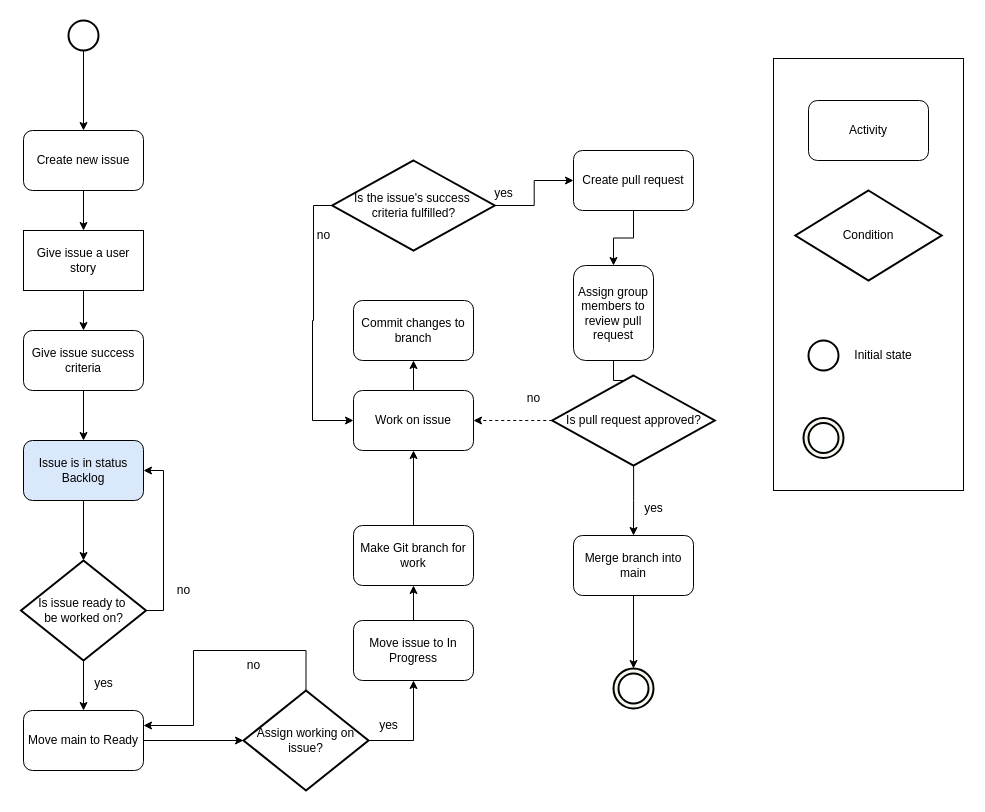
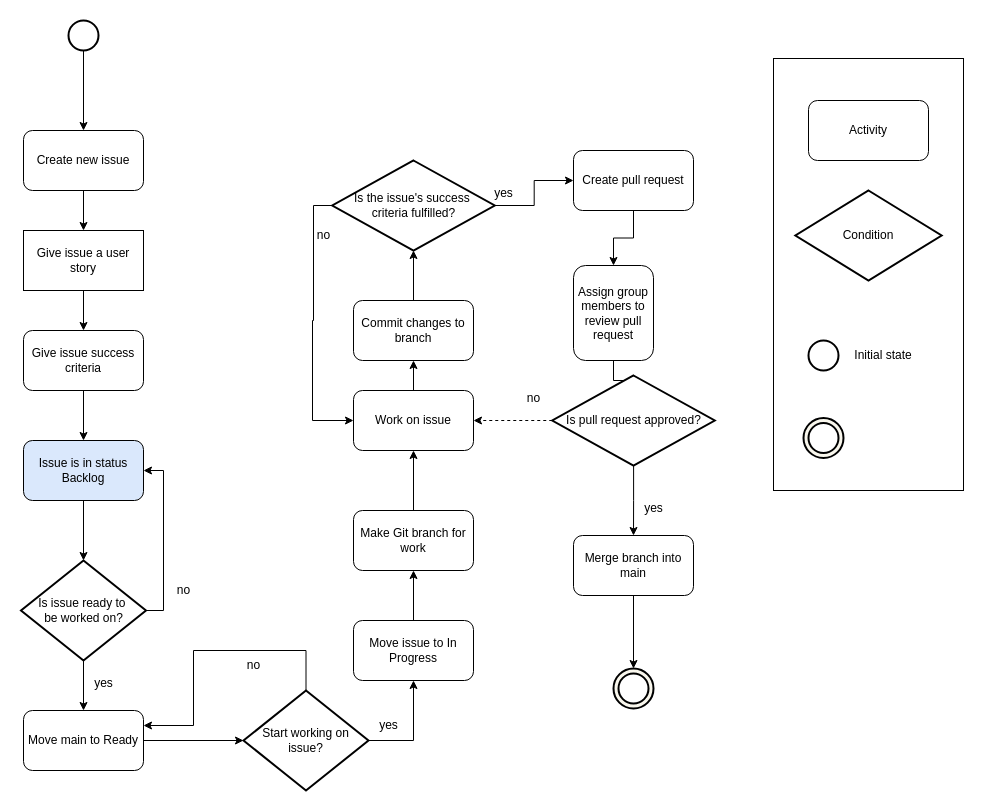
none -> (414, 279)
(414, 556) -> (414, 541)
(306, 741) -> (306, 741)
